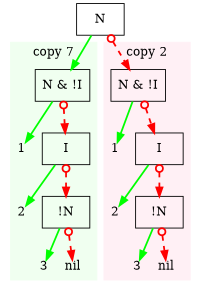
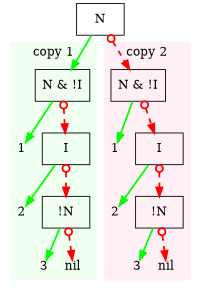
(54, 52) -> (54, 52)
